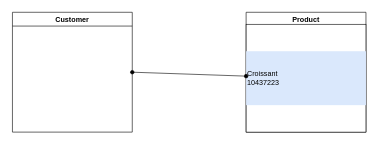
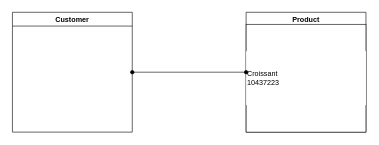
(232, 76) -> (169, 72)
(306, 78) -> (306, 78)
